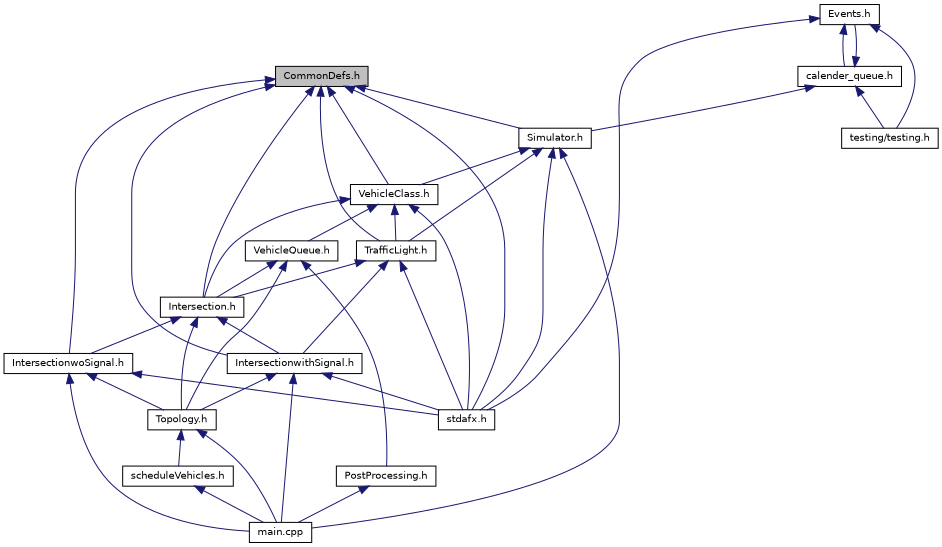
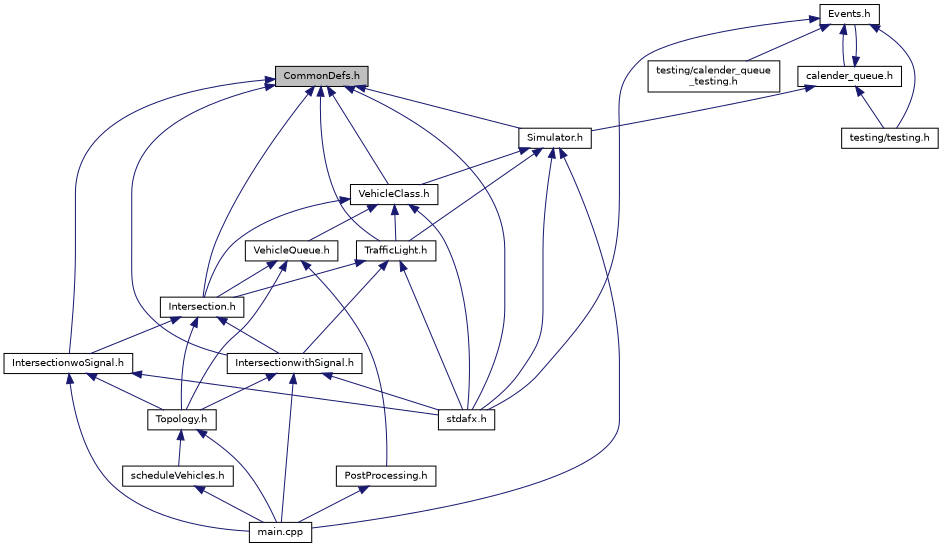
none -> (714, 76)
